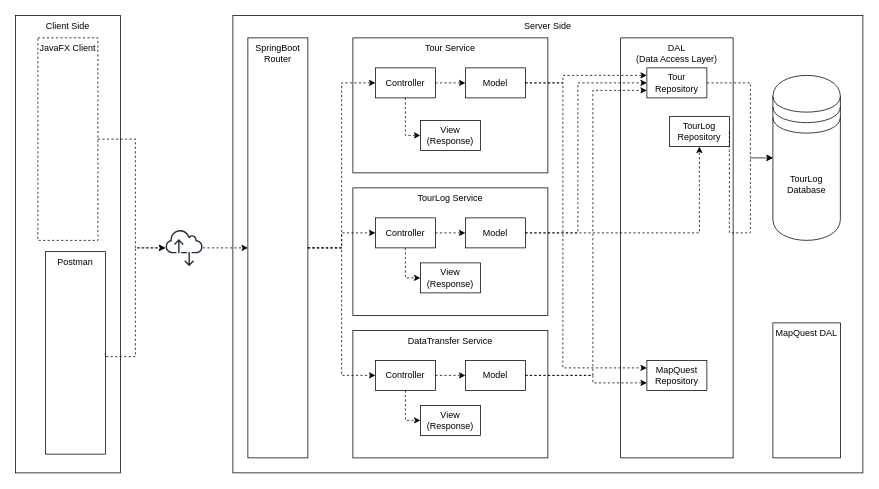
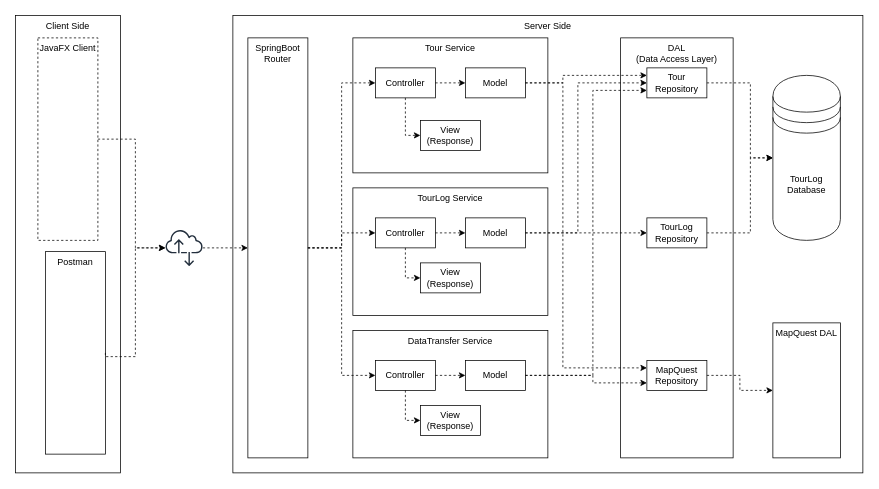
(699, 132) -> (677, 233)
none -> (724, 375)
